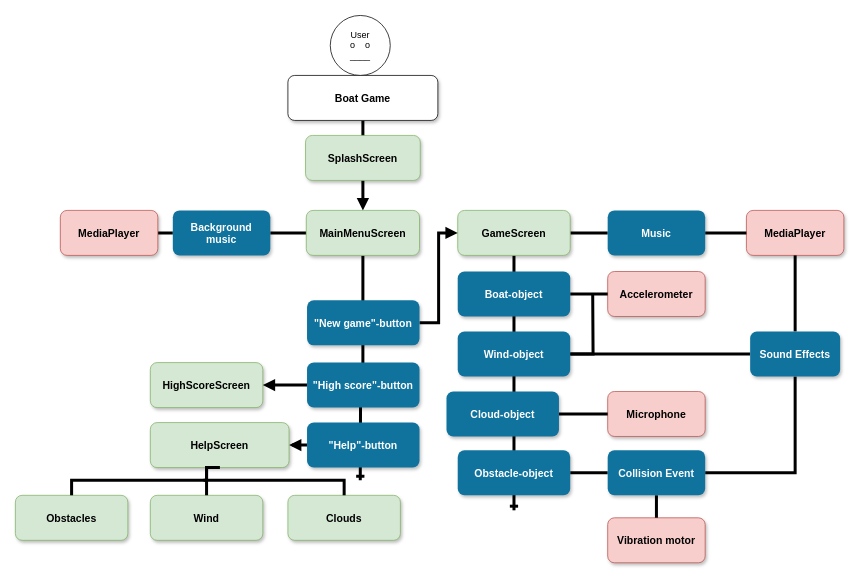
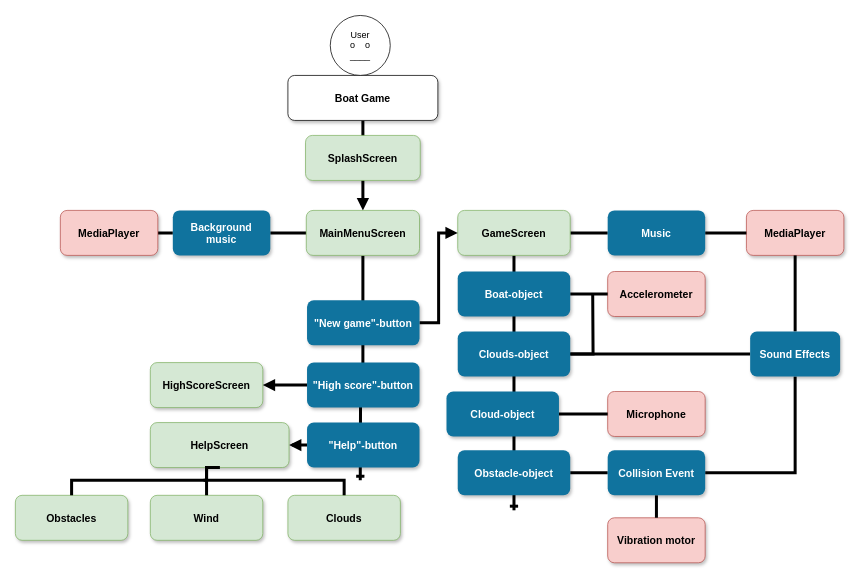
(514, 355) -> (514, 355)
